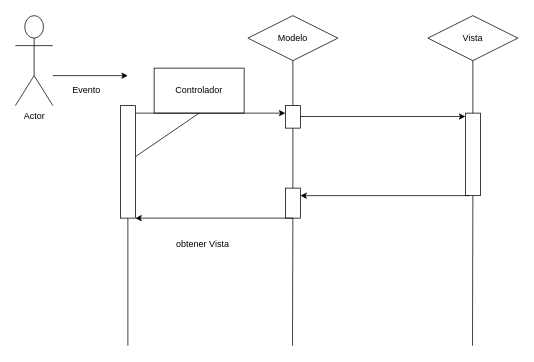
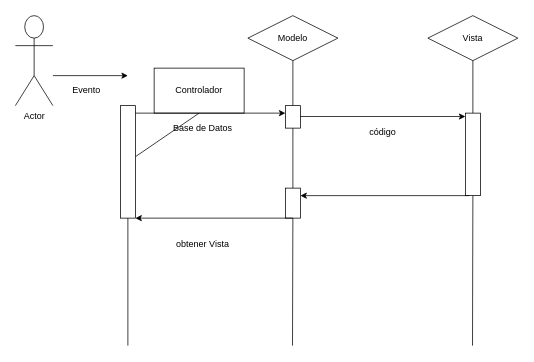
none -> (203, 128)
none -> (383, 132)
